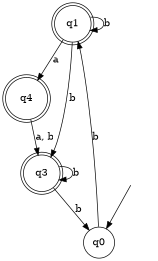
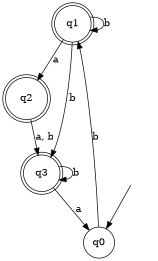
(27, 99) -> (27, 99)
(79, 209) -> (79, 209)
